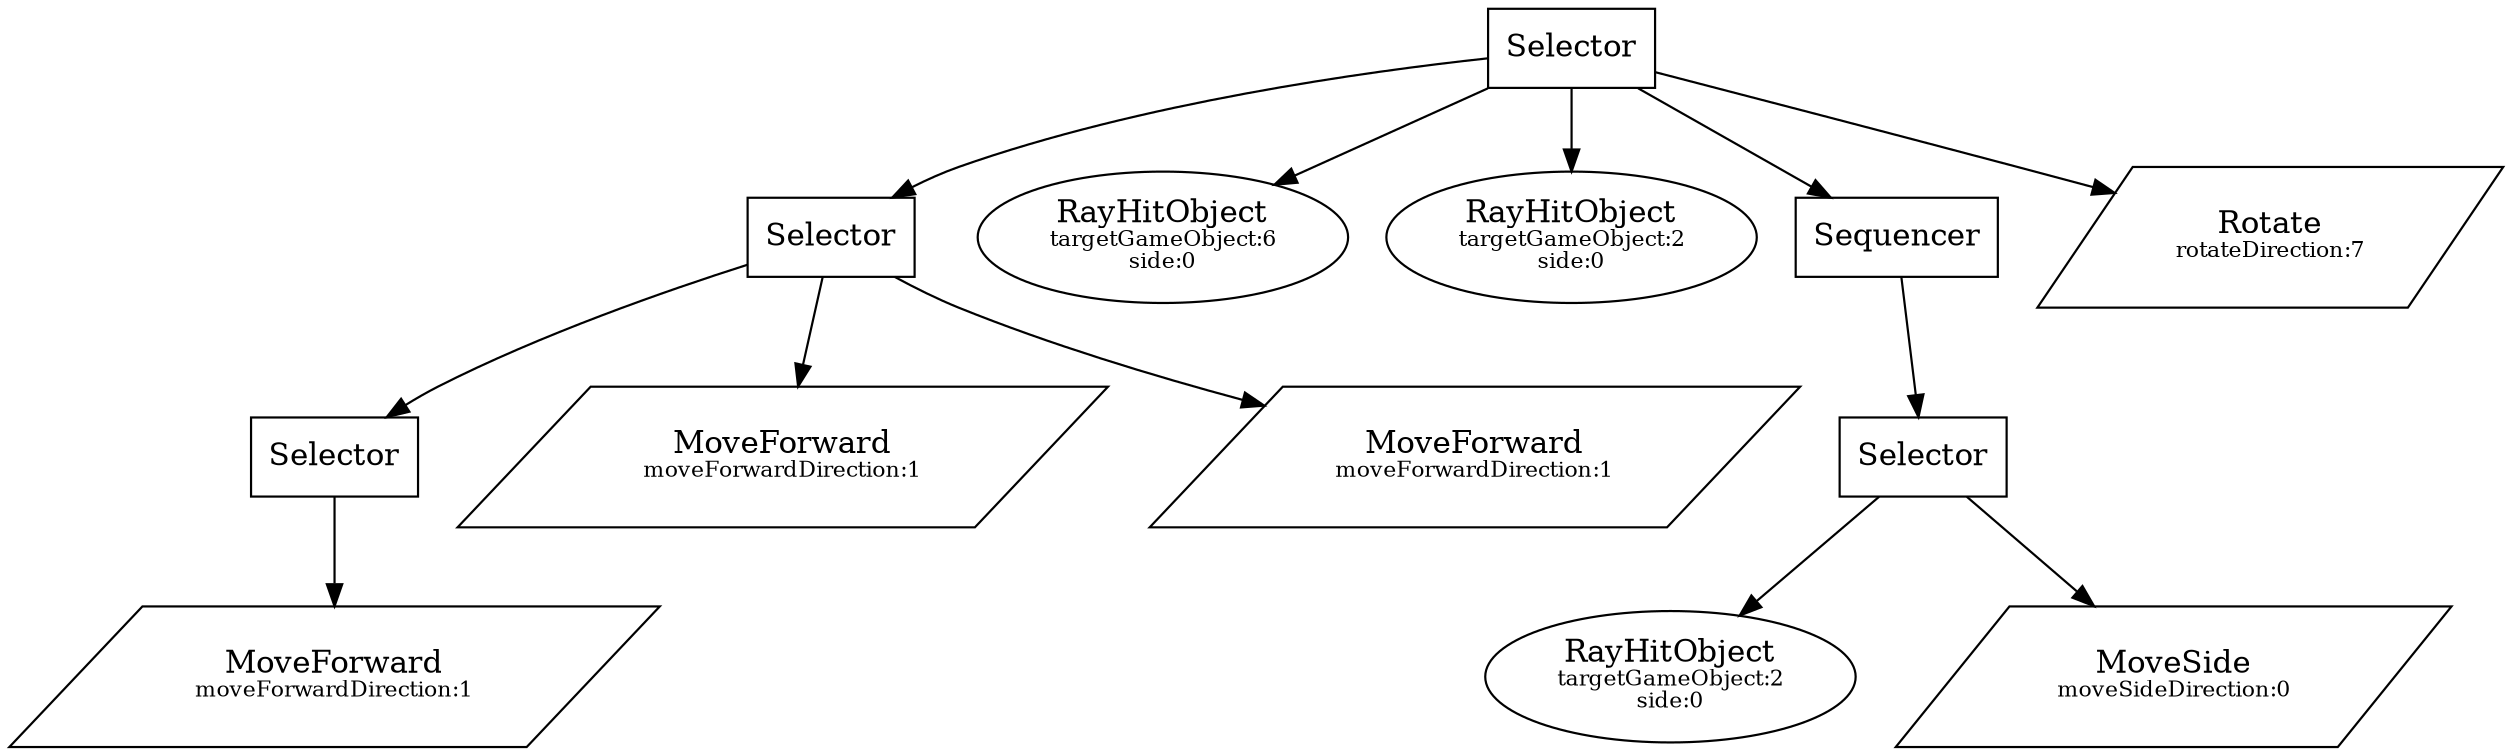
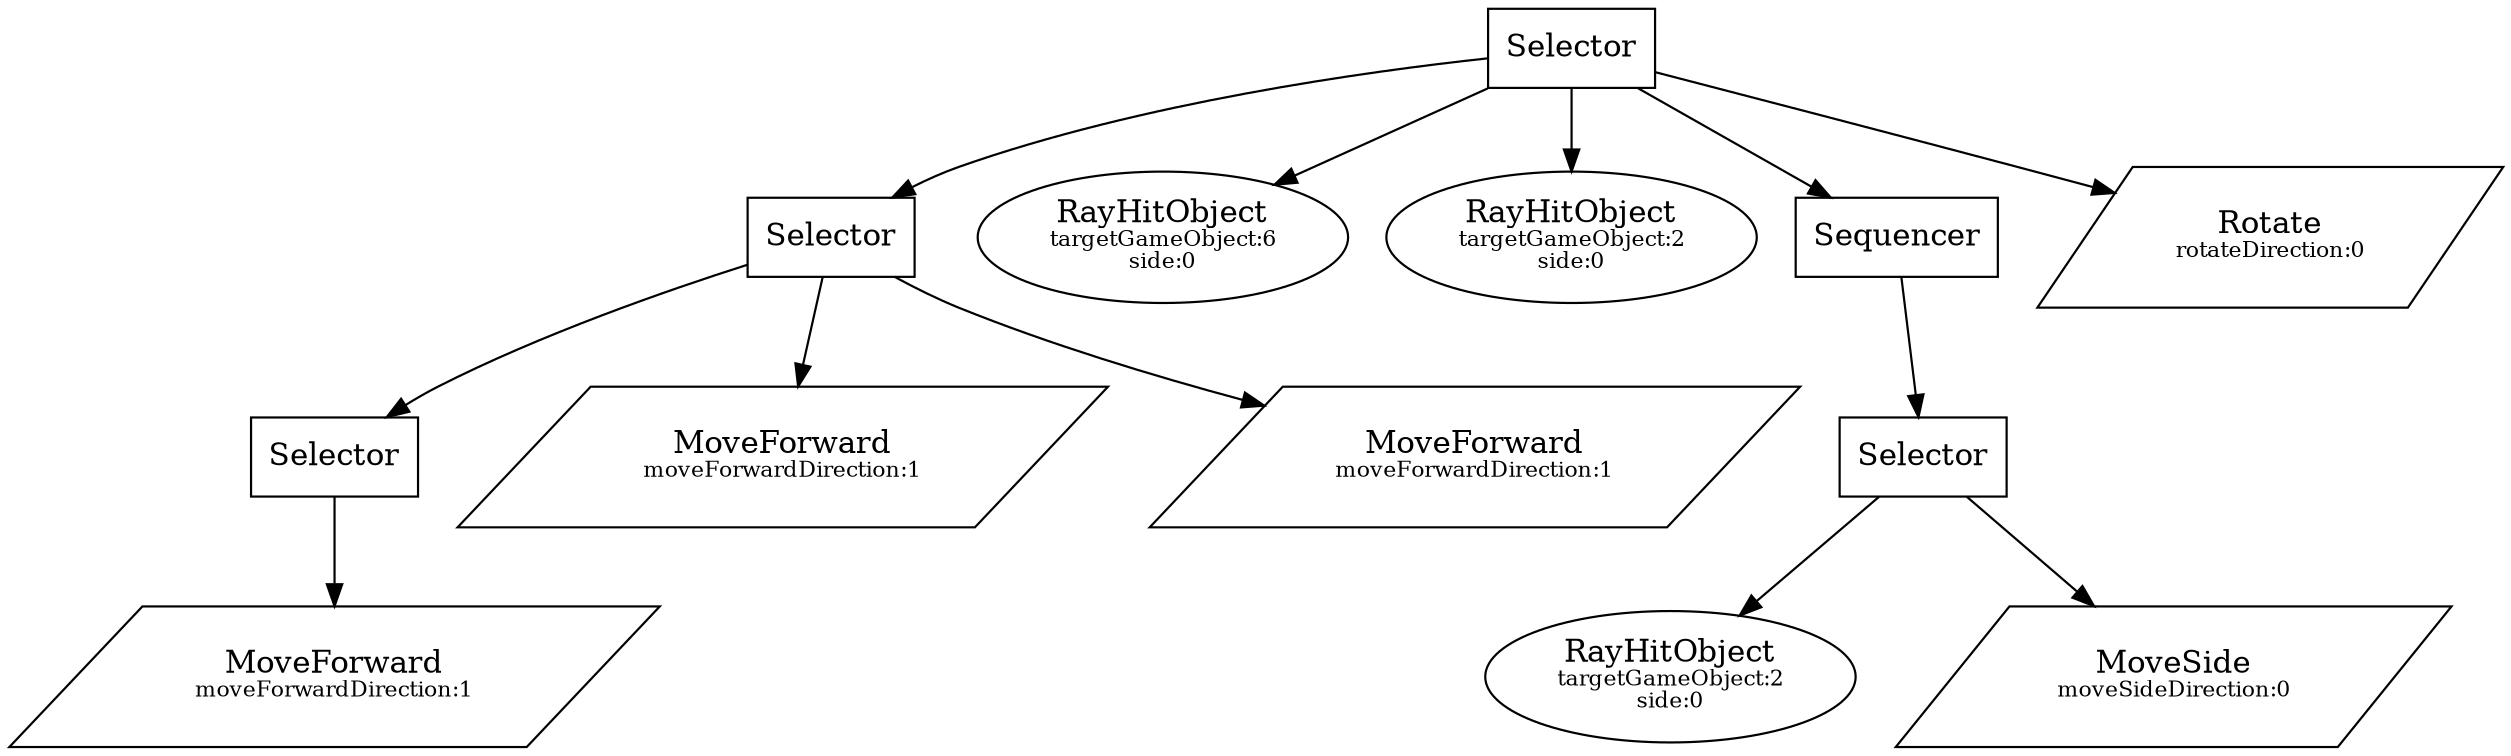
(2270, 250) -> (2270, 250)
